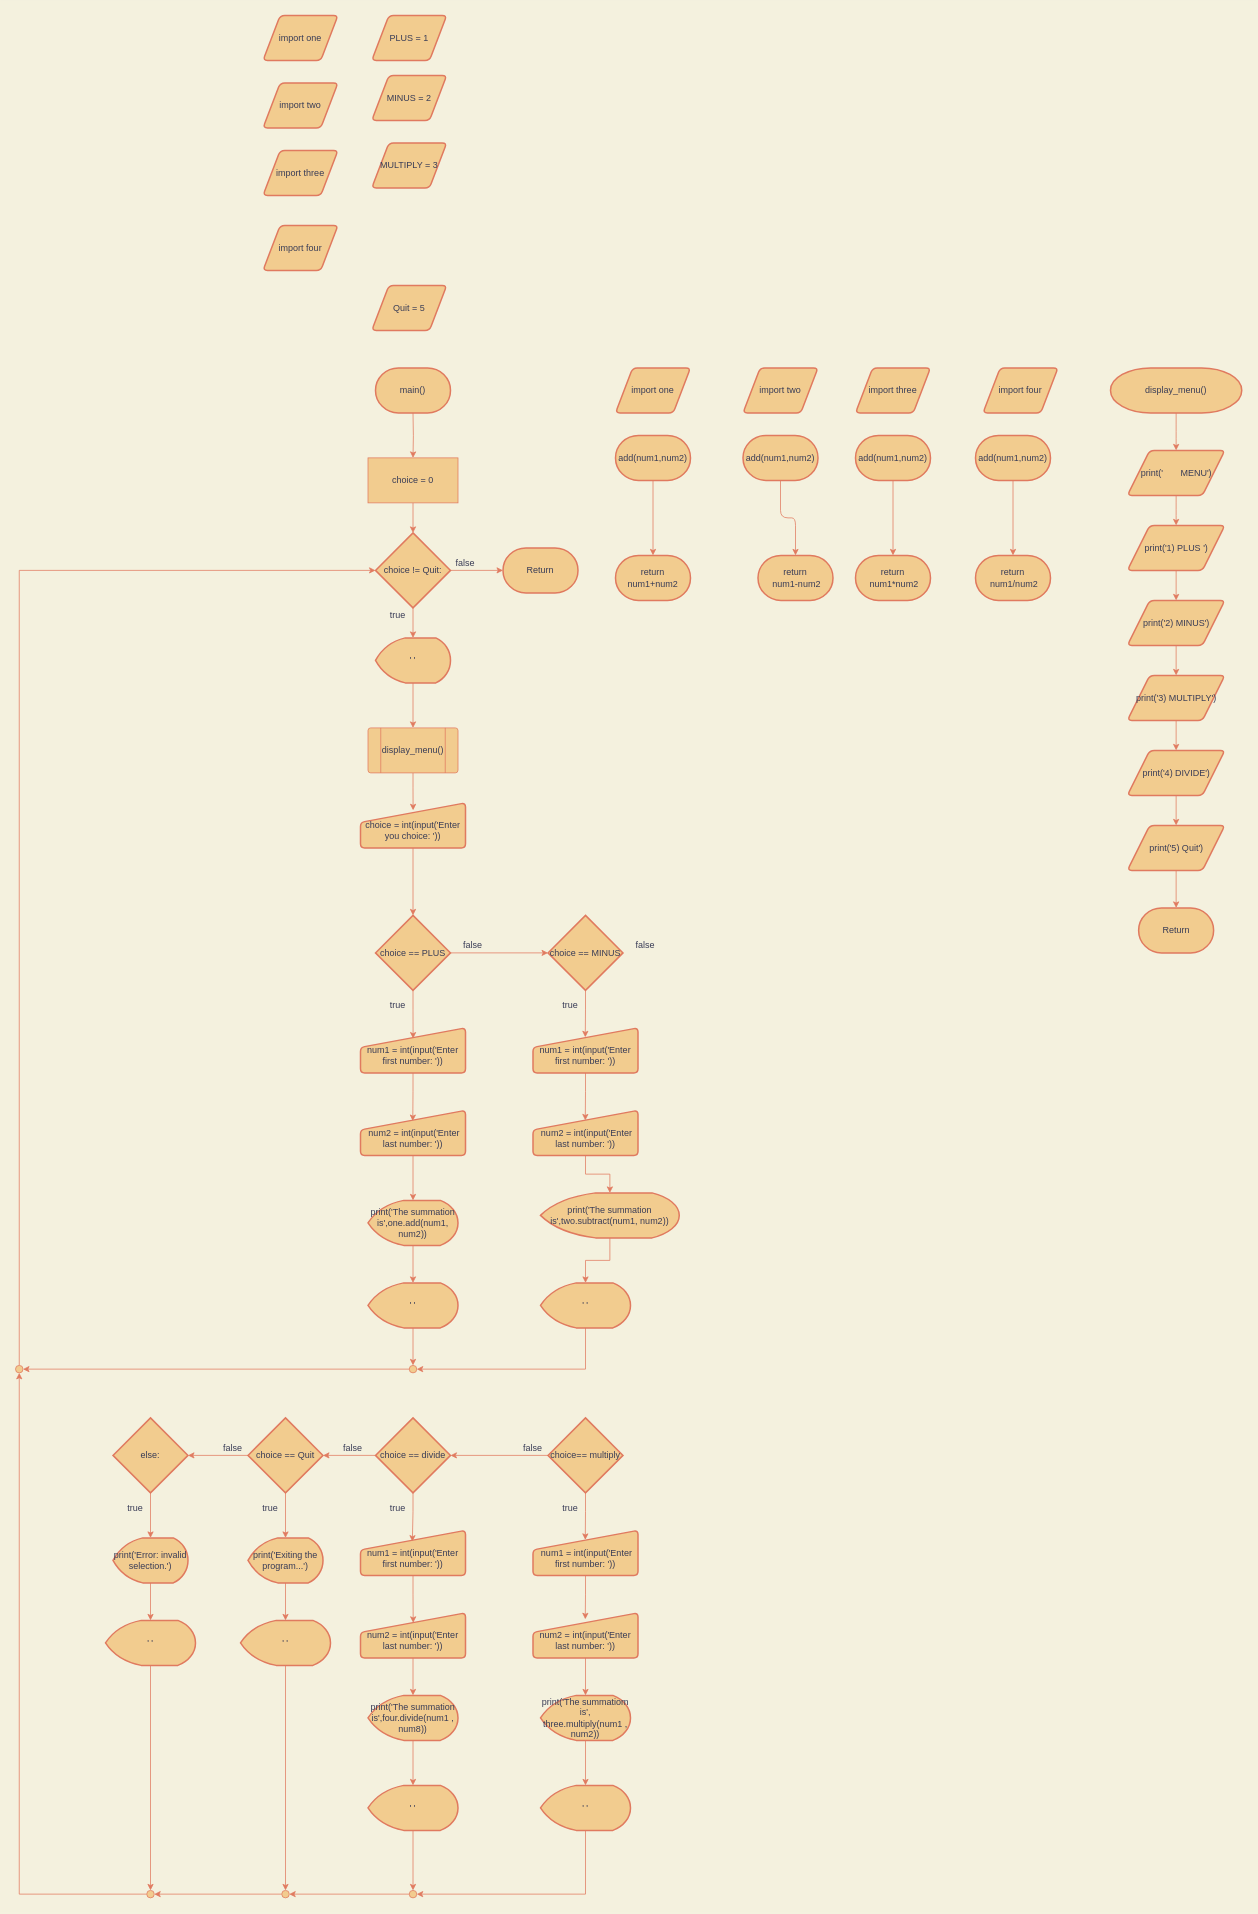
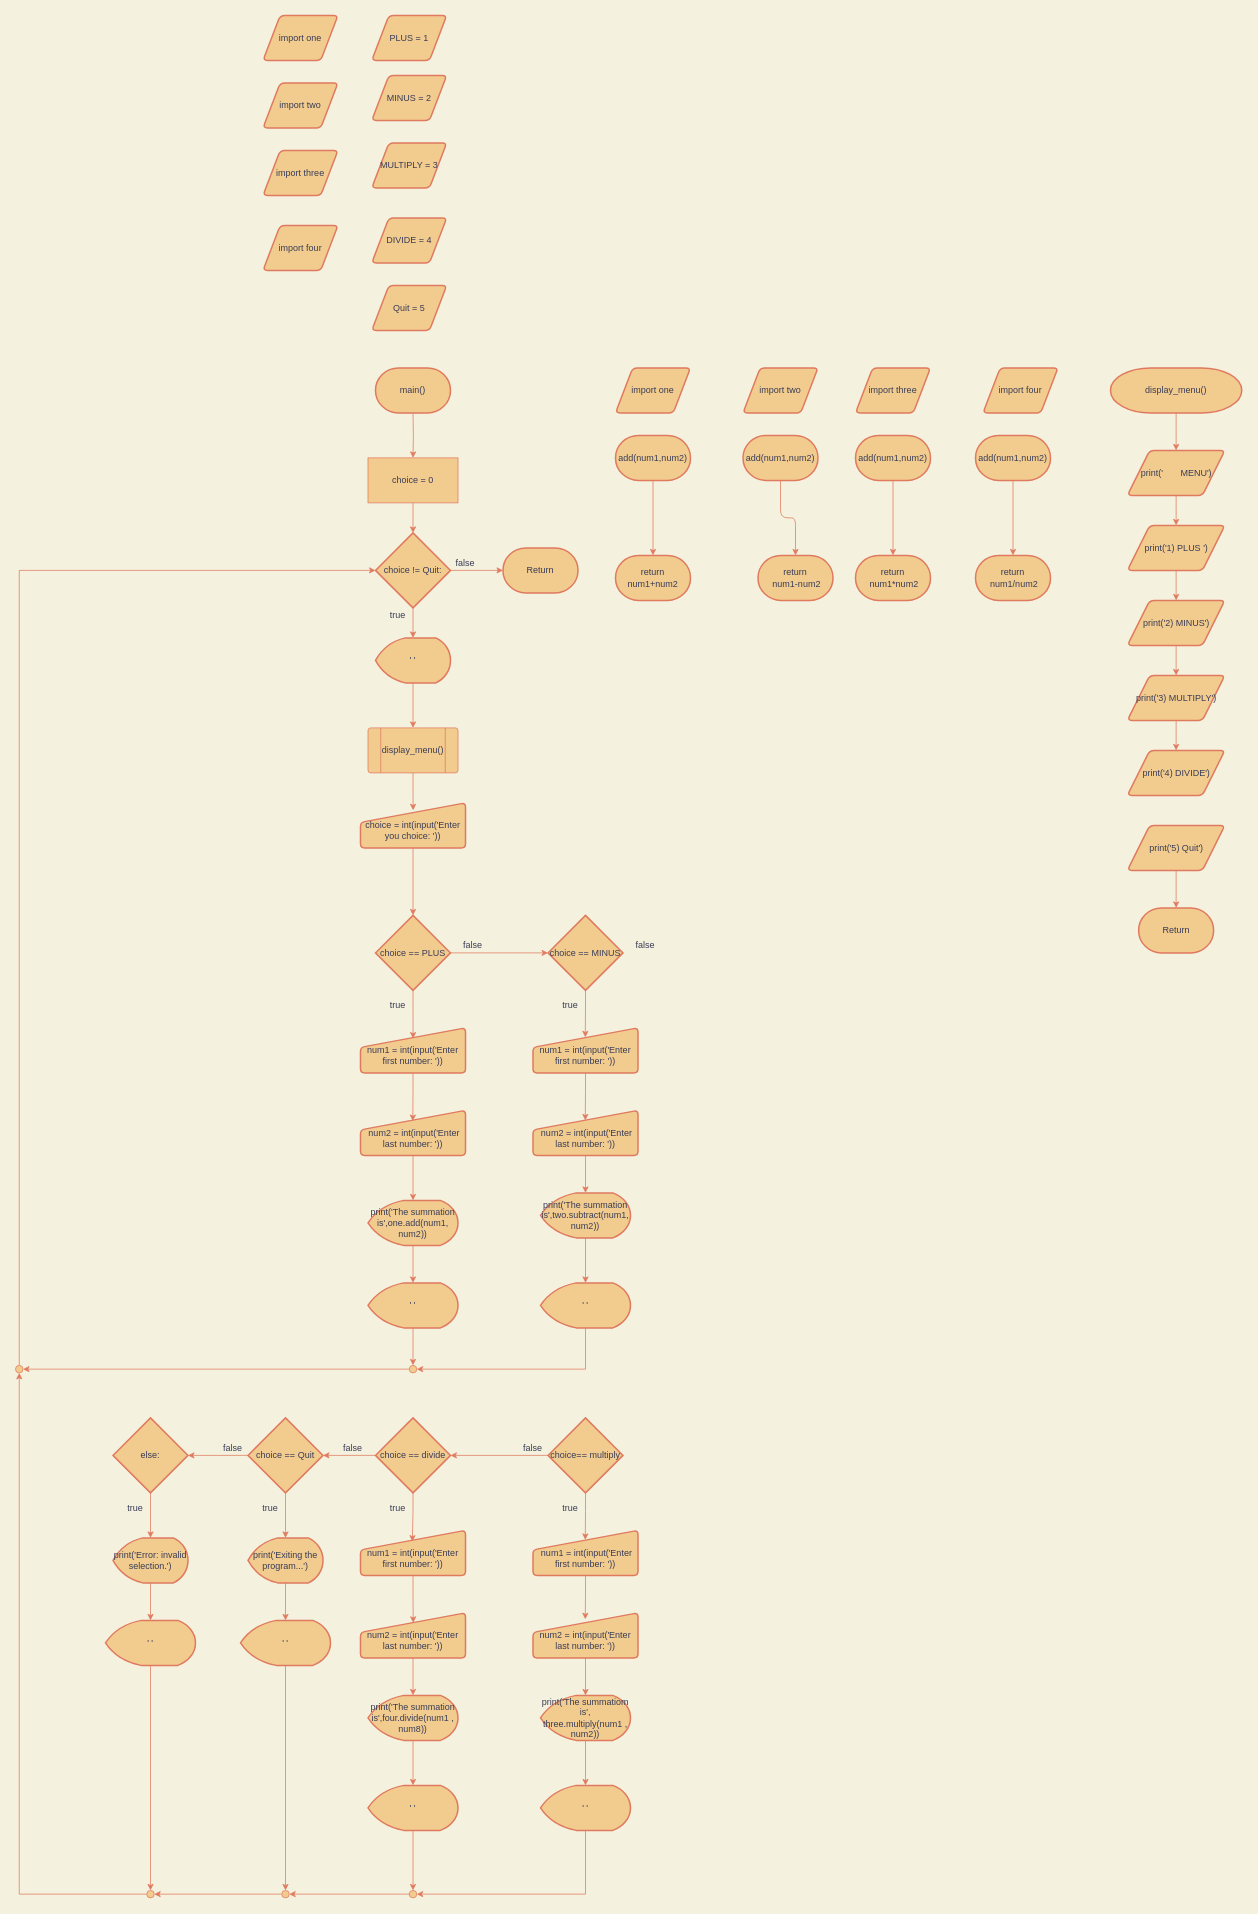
none -> (409, 240)
(1176, 819) -> none
(610, 1215) -> (585, 1215)
